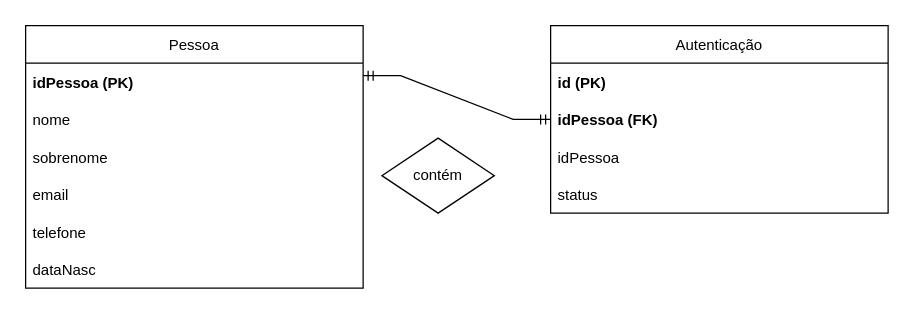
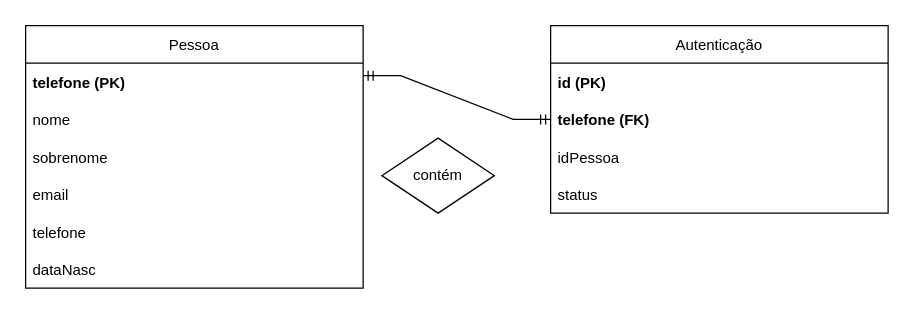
(83, 83) -> (83, 83)
(608, 120) -> (608, 120)
